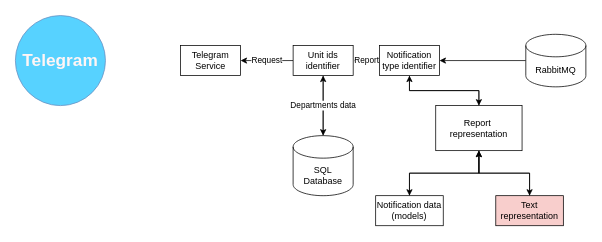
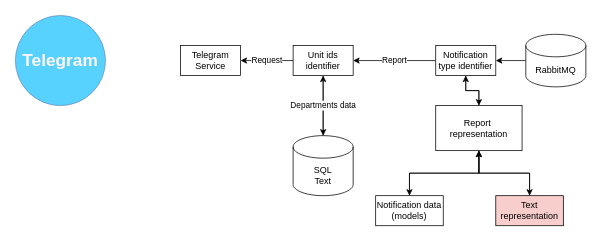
(409, 60) -> (465, 60)
(323, 175) -> (323, 175)
